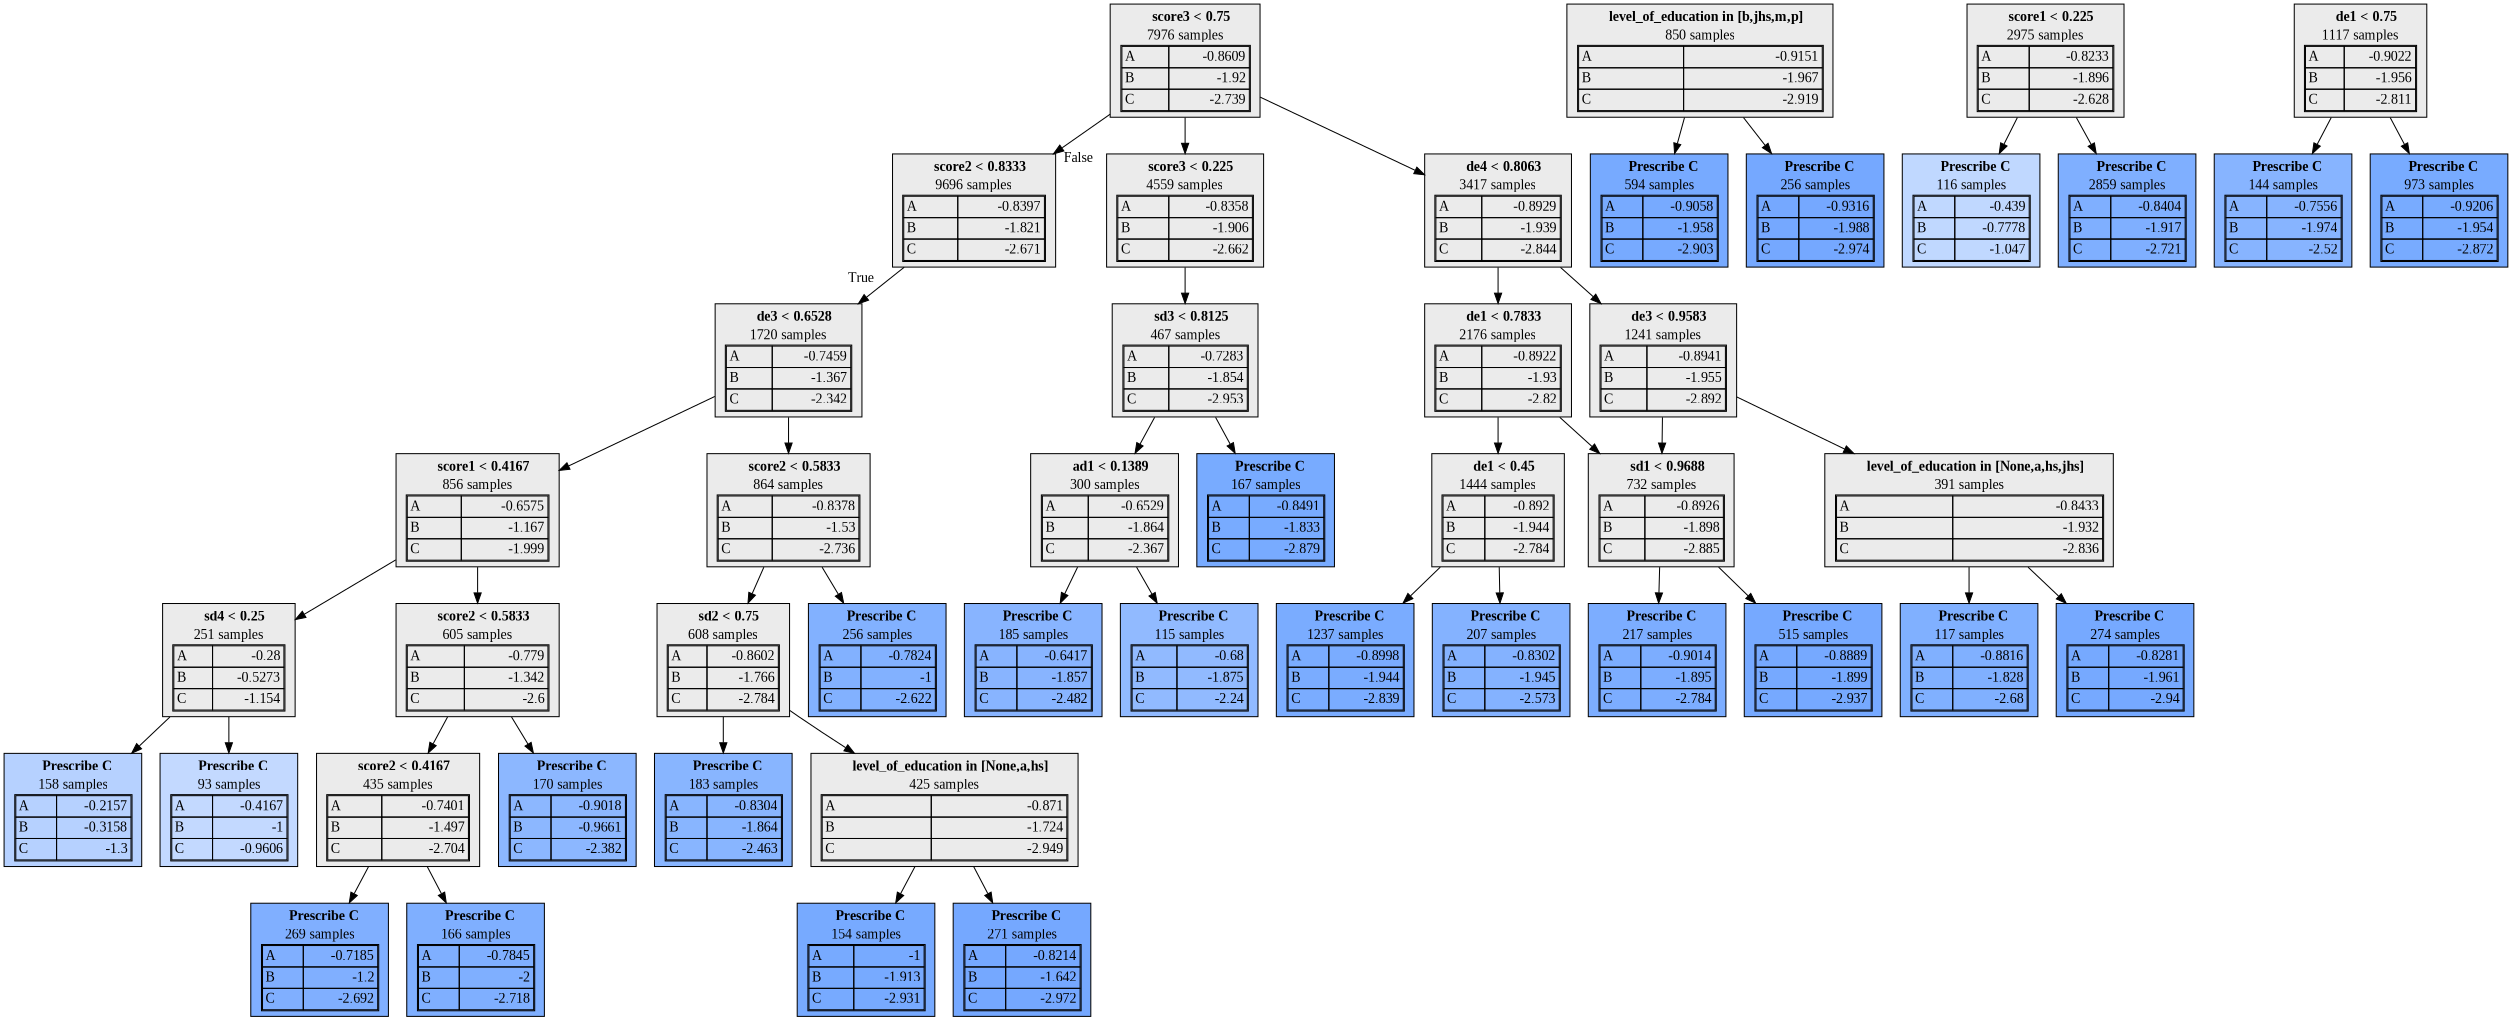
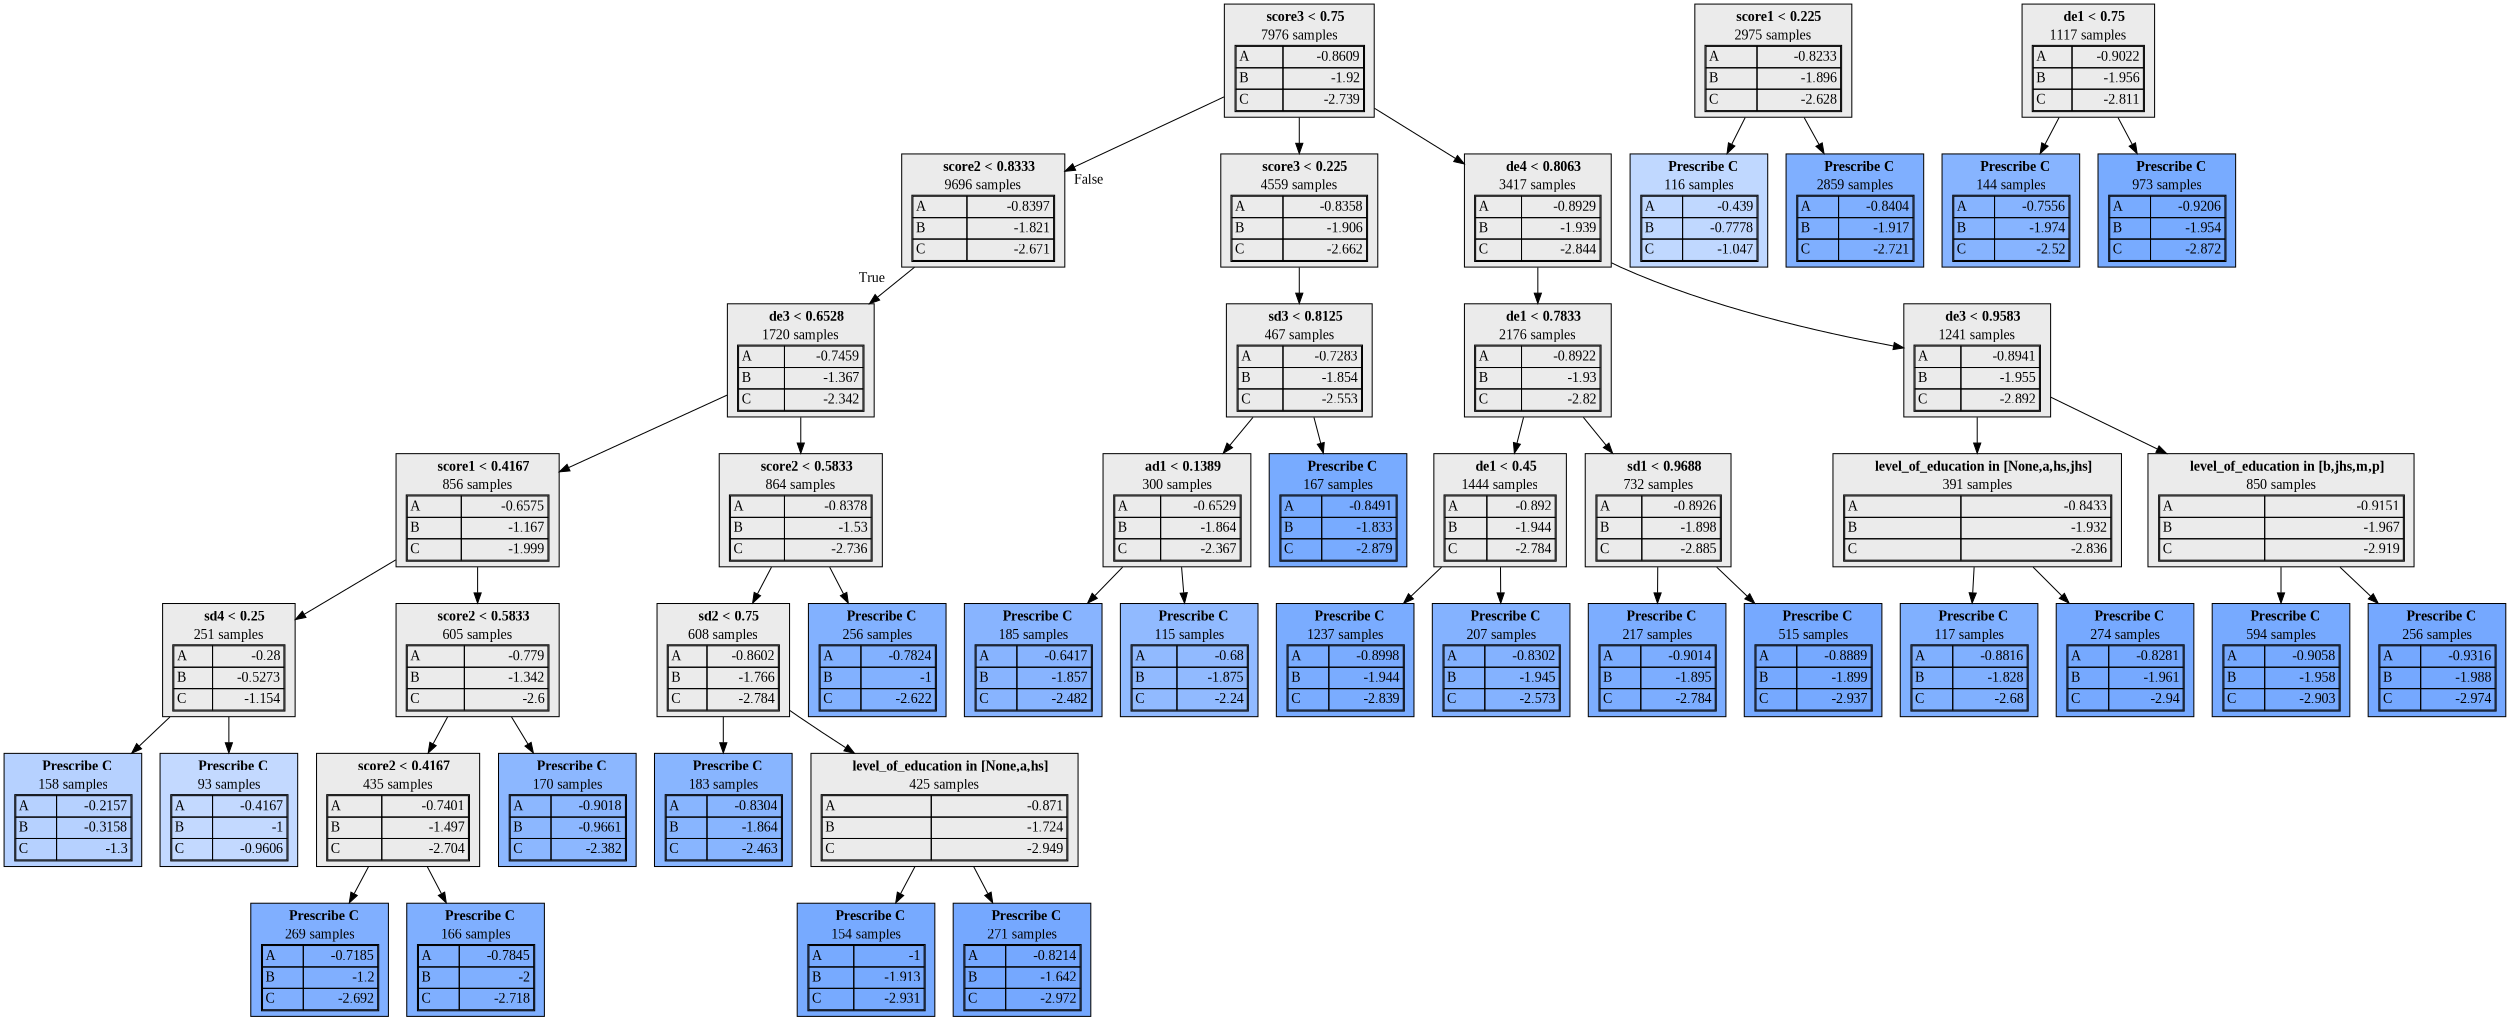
(1226, 399) -> (1340, 399)
(1662, 430) -> (2104, 423)
